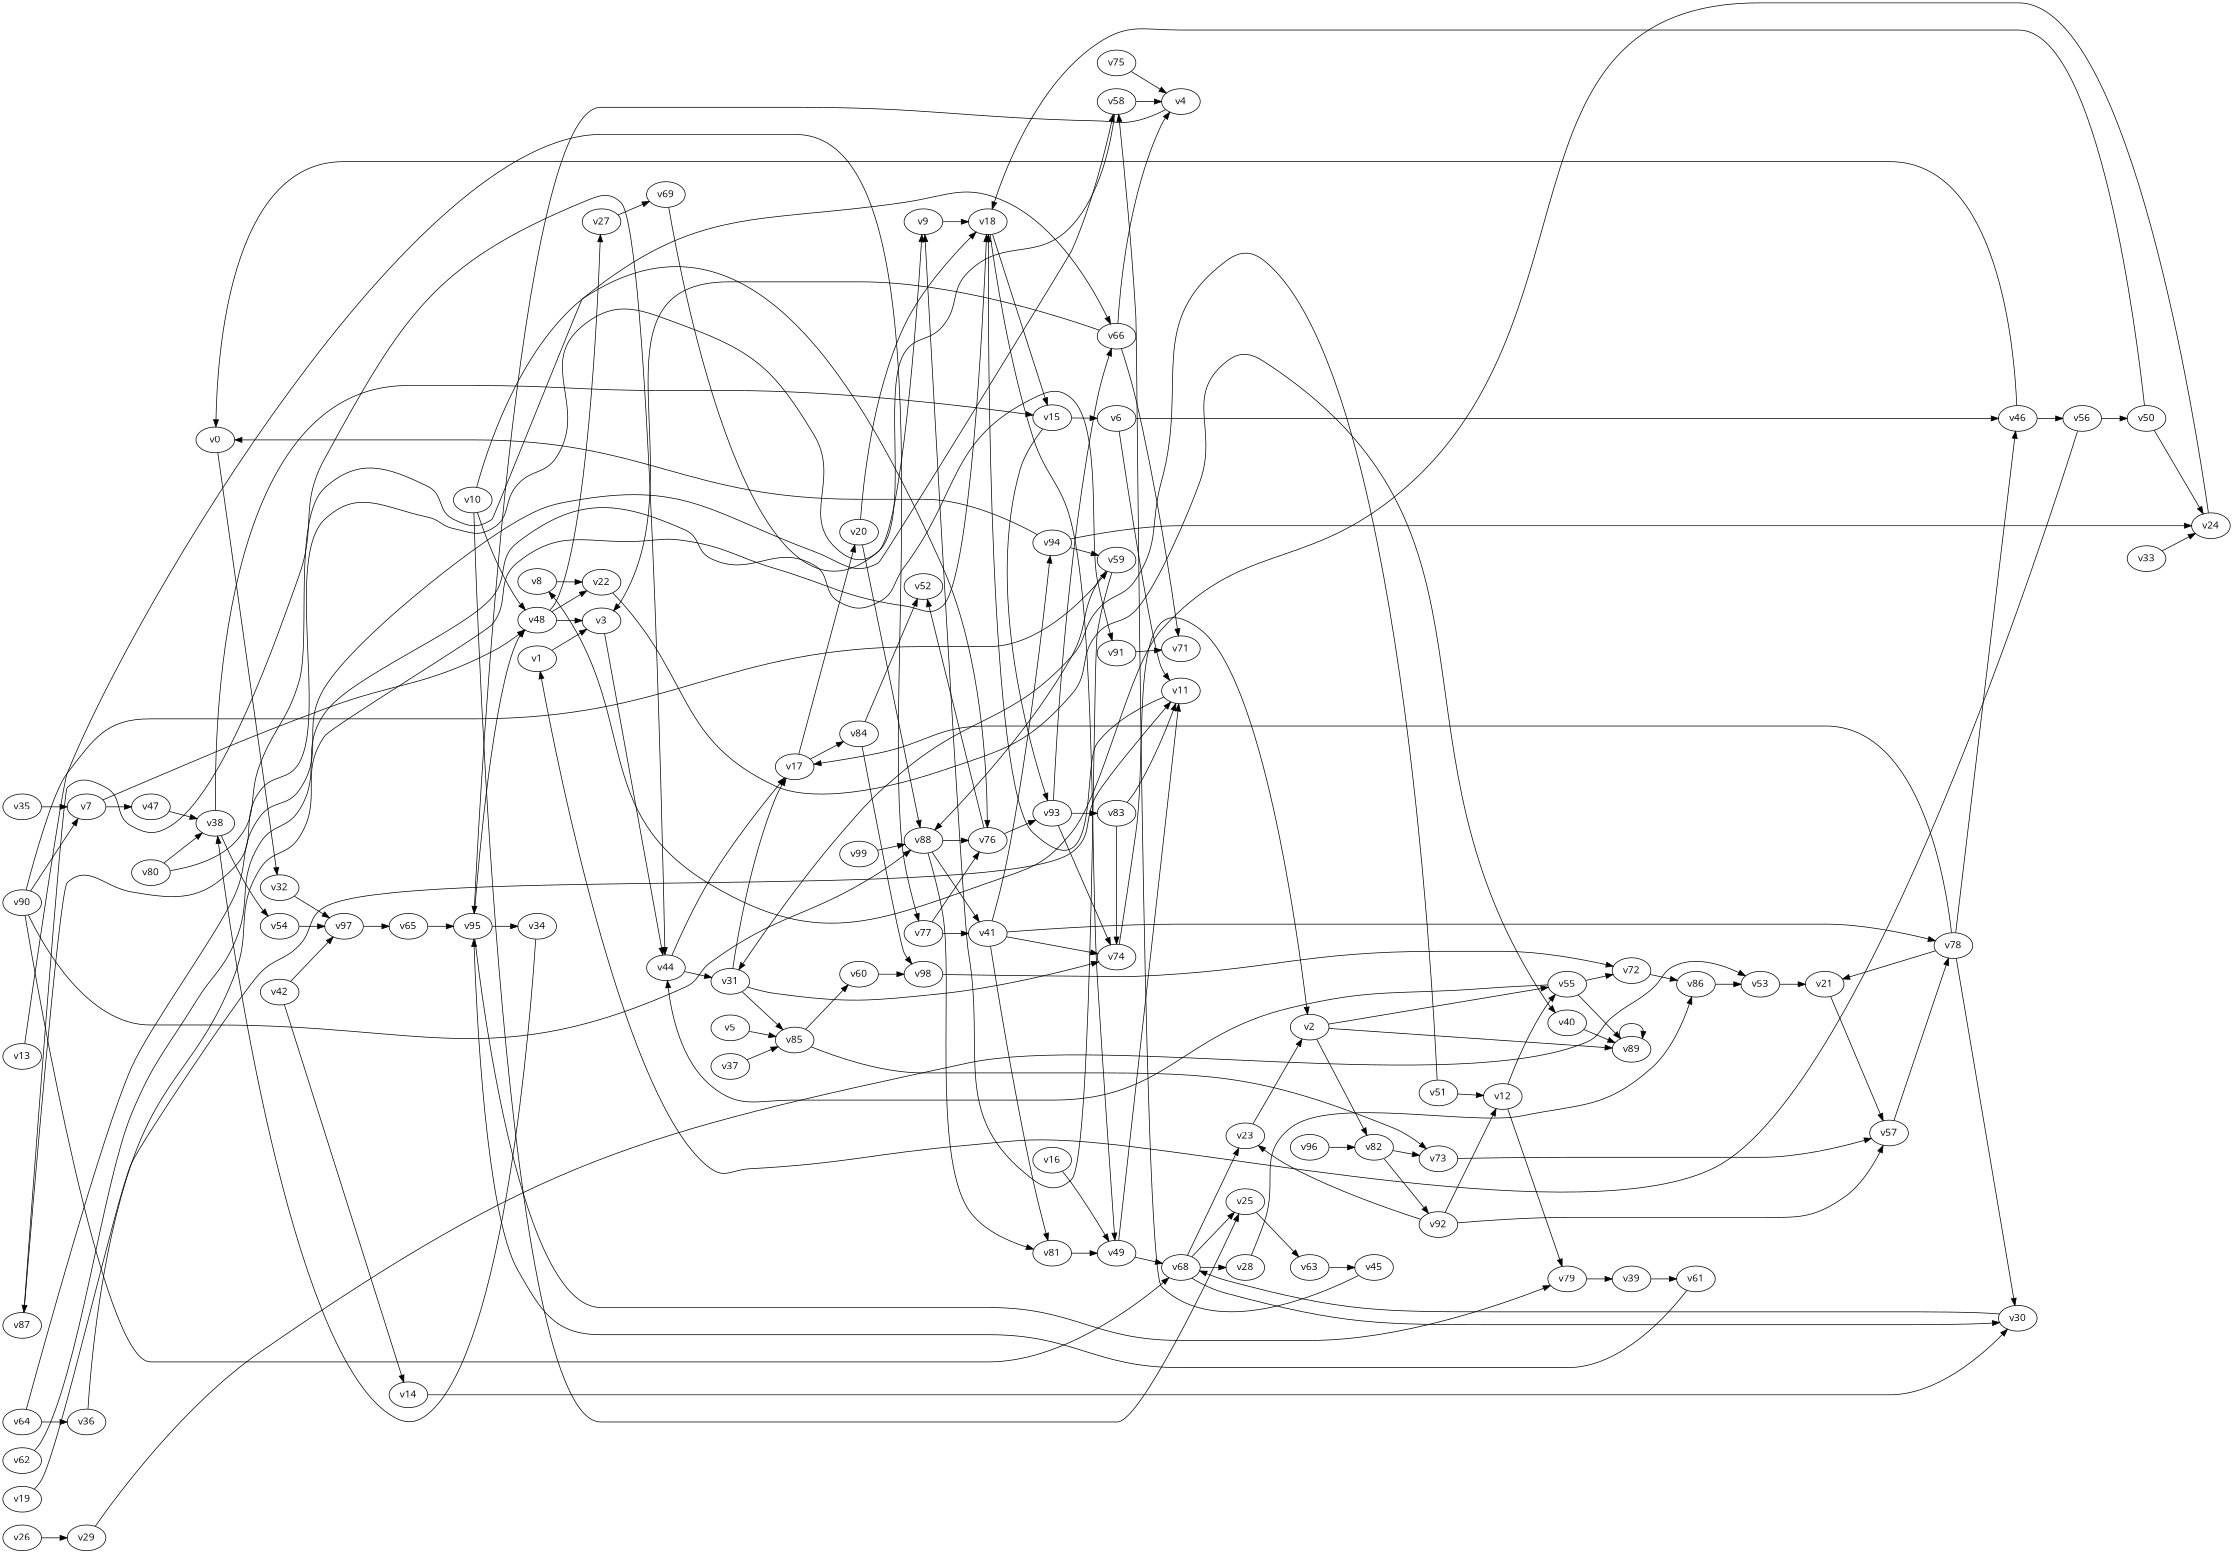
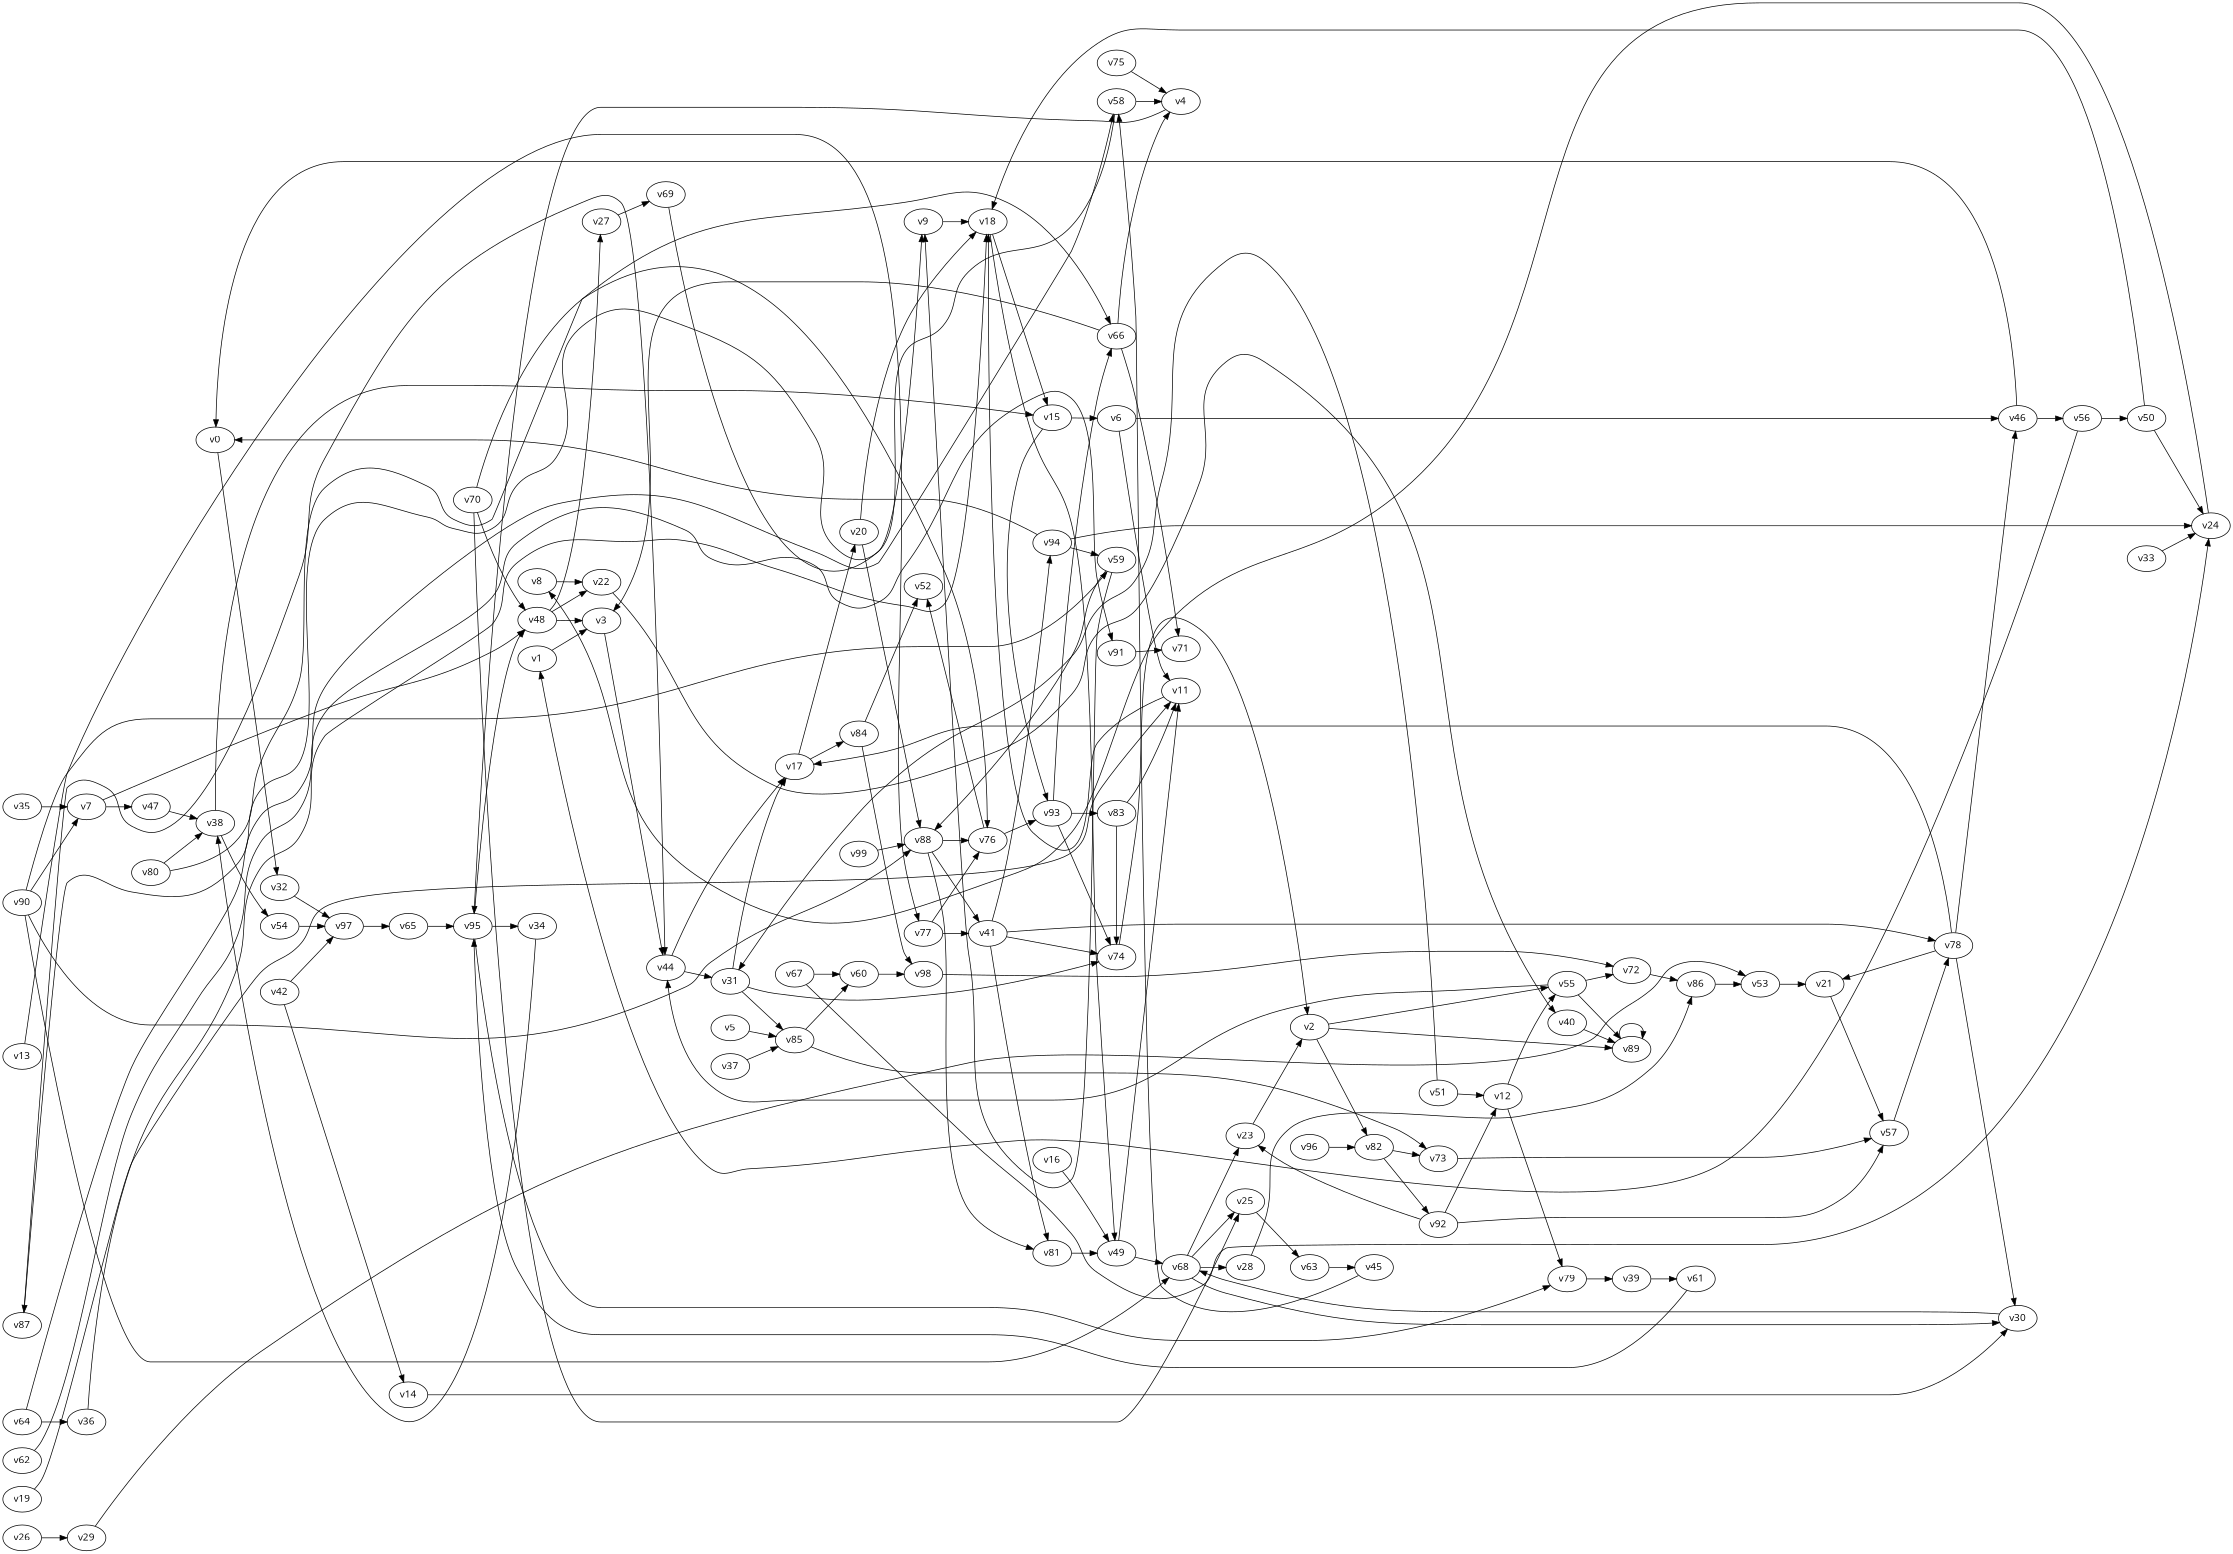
(473, 500) -> (473, 500)
none -> (795, 974)
